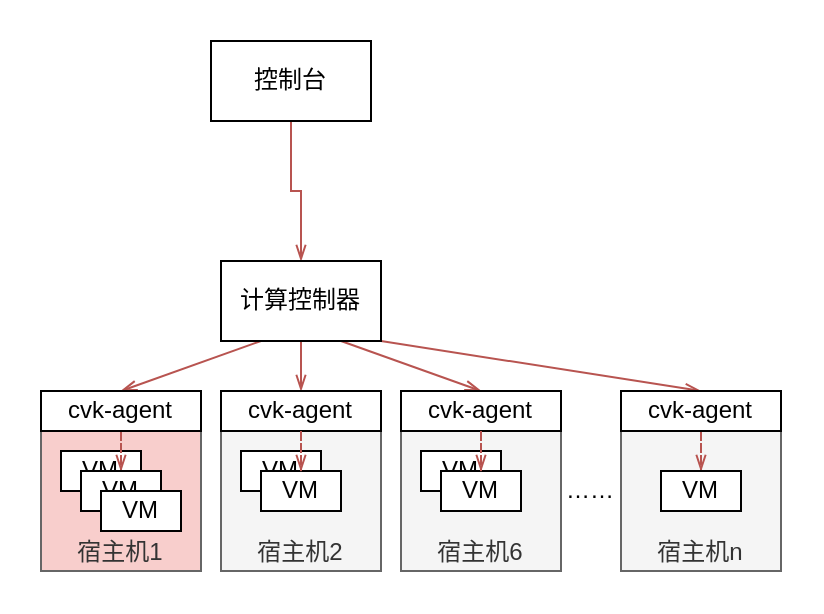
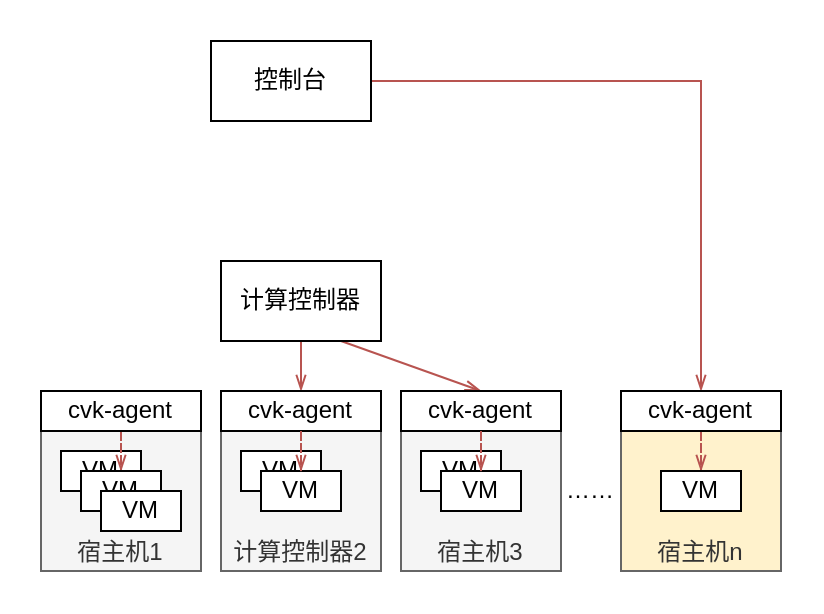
(293, 191) -> (688, 81)
(193, 365) -> none
(538, 366) -> none
(121, 551) -> (121, 551)
(301, 551) -> (301, 551)
(481, 551) -> (481, 551)
(701, 551) -> (701, 551)
